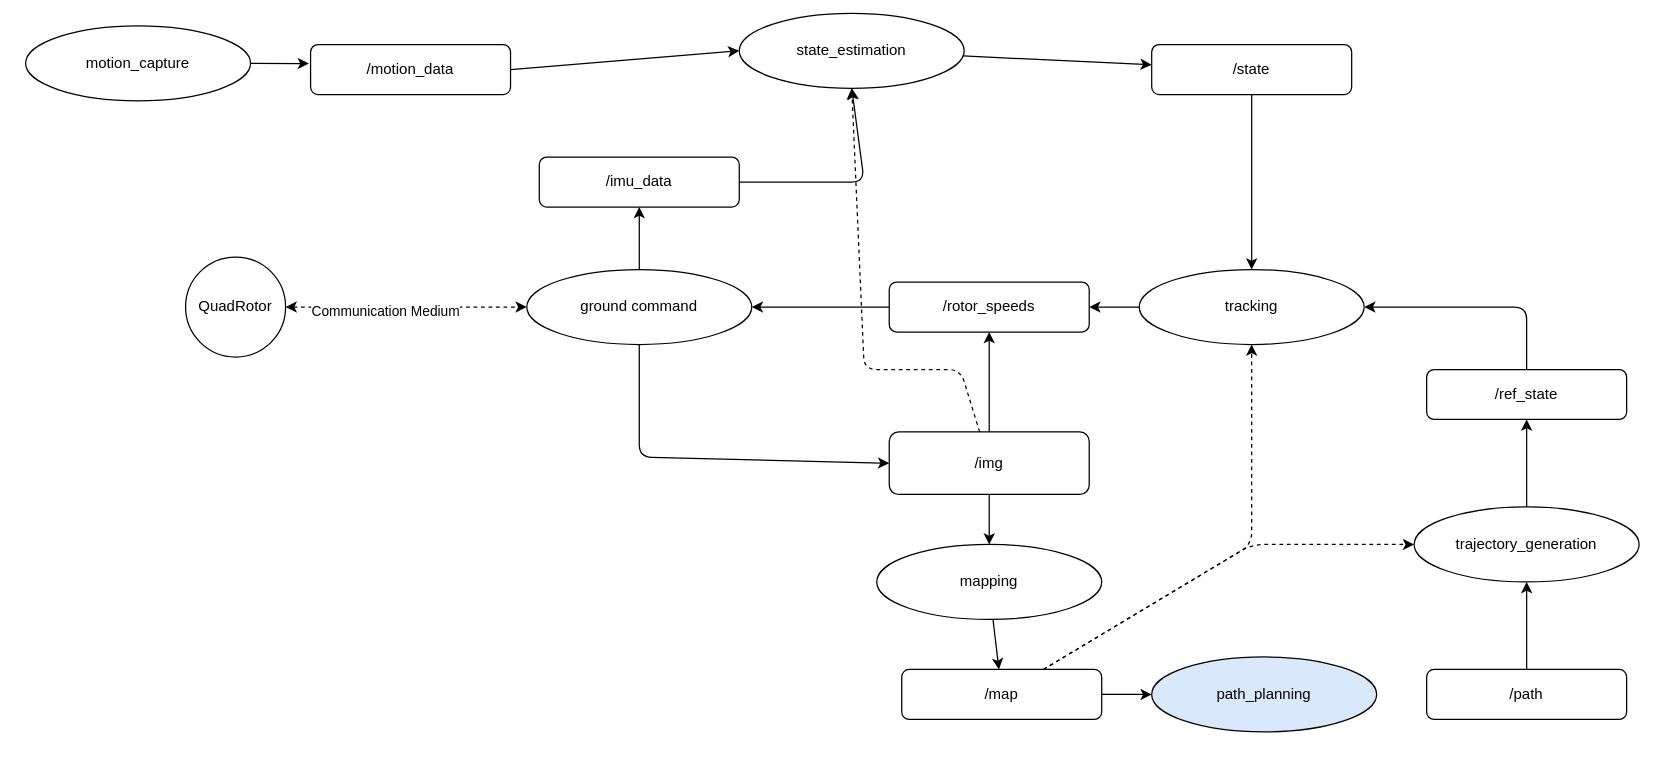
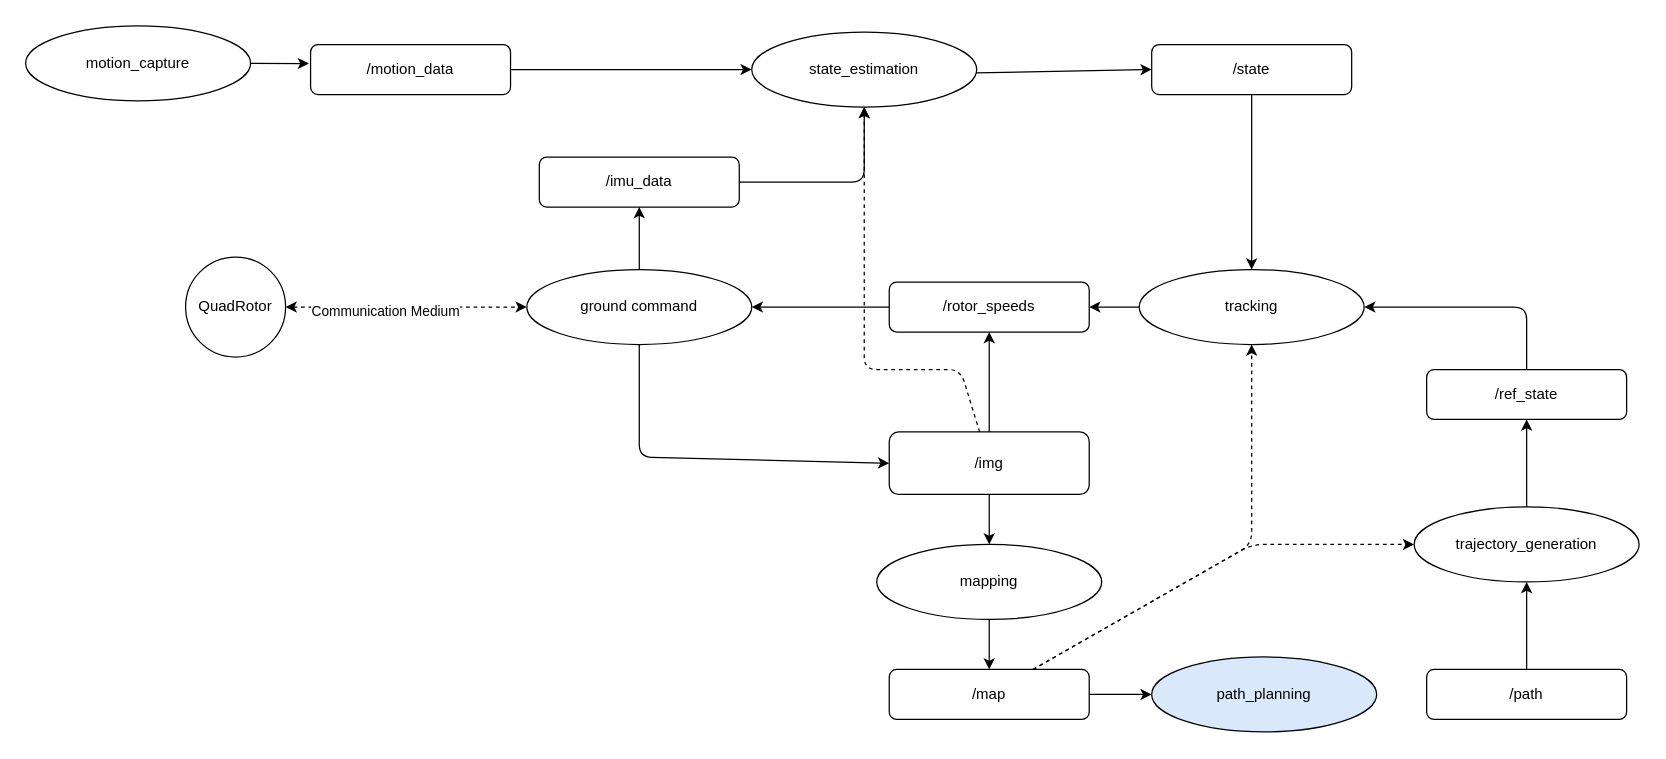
(852, 51) -> (864, 69)
(1002, 694) -> (989, 694)
